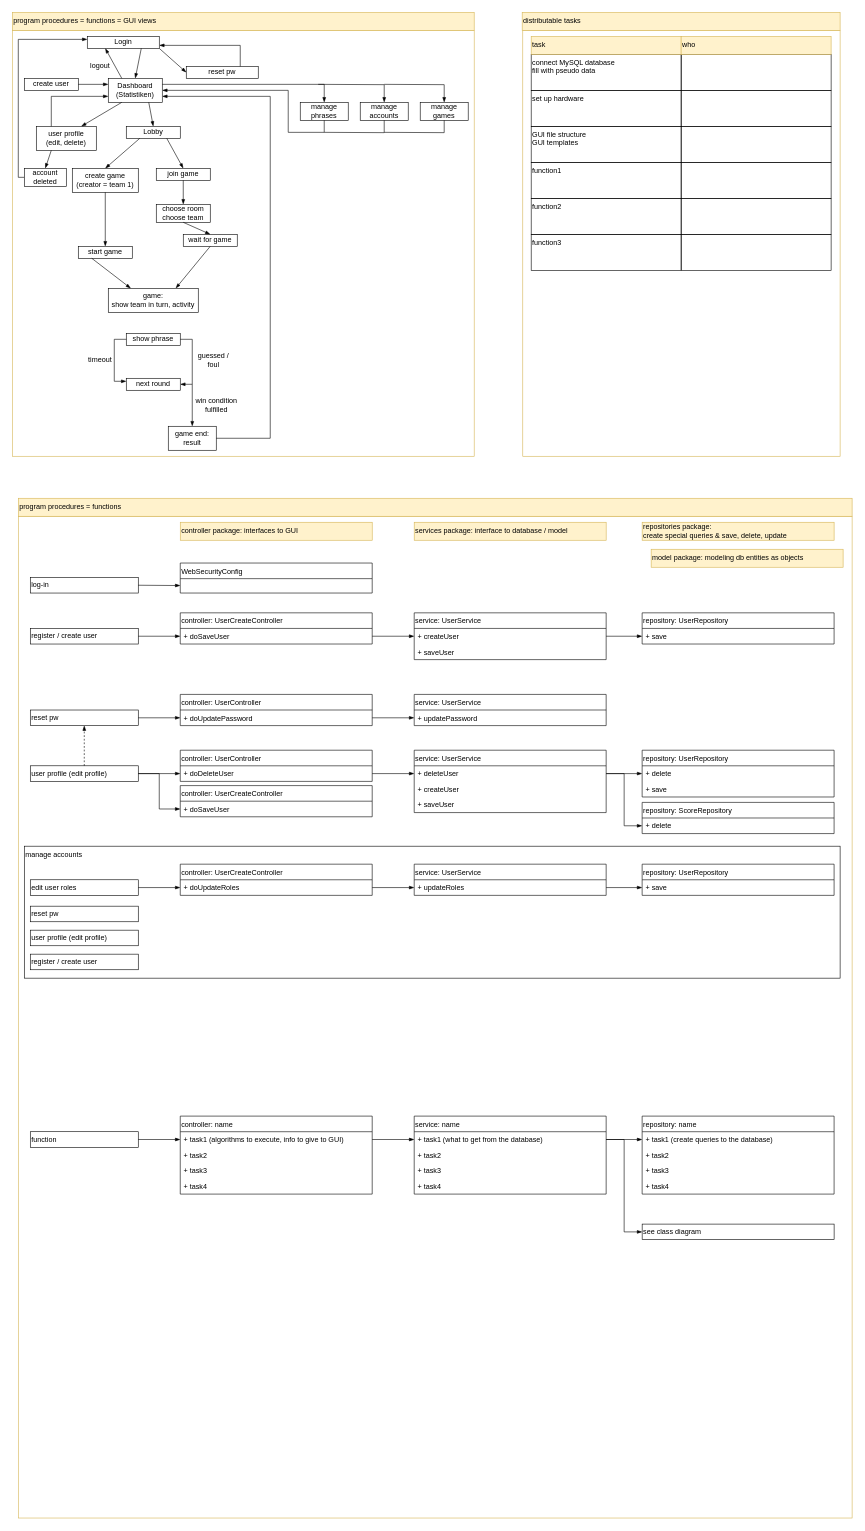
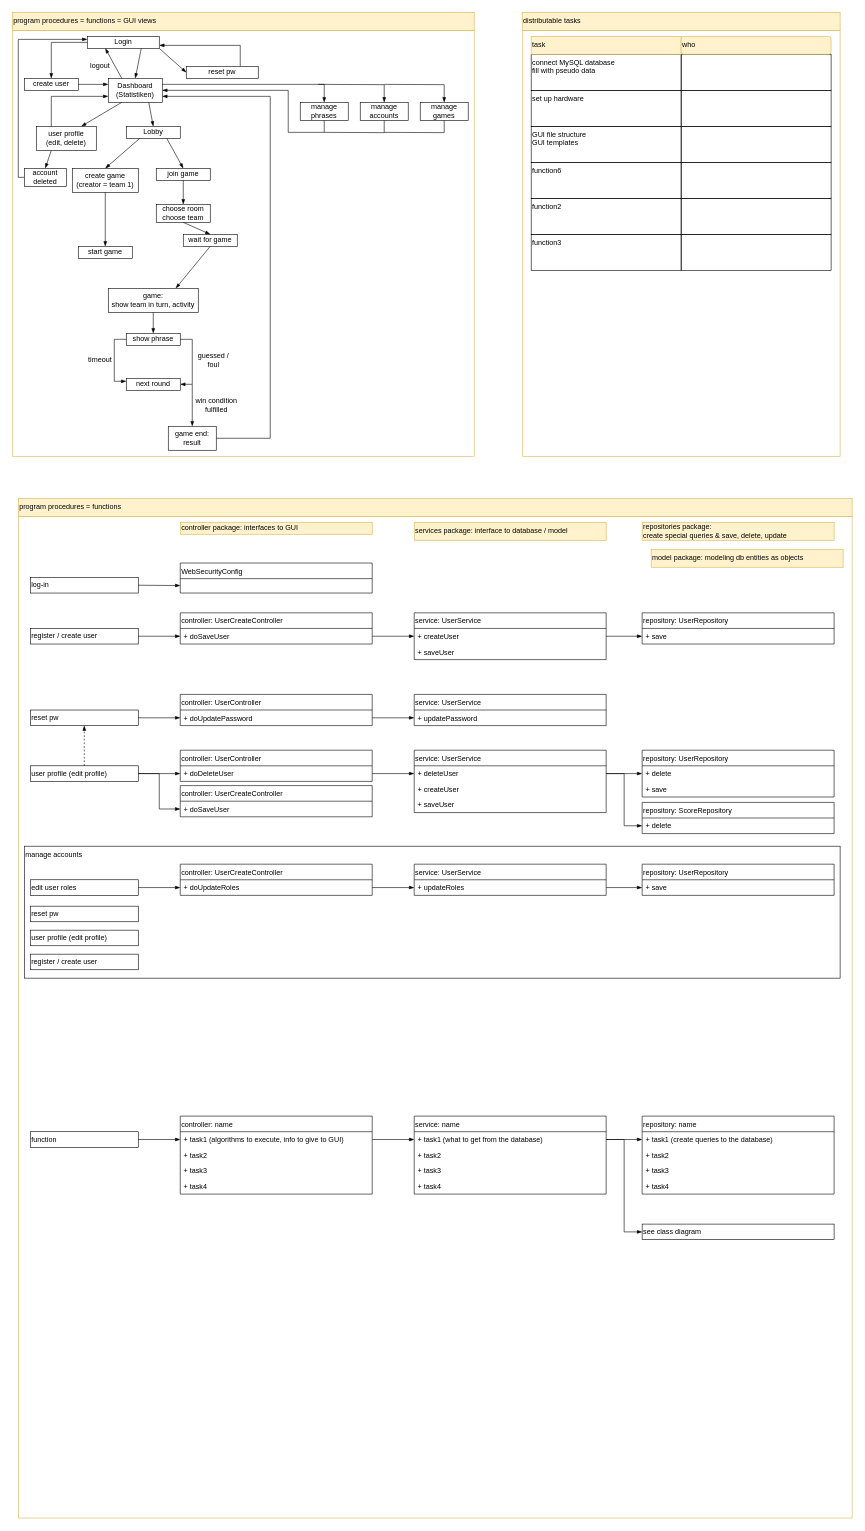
none -> (68, 42)
(756, 45) -> (756, 45)
(550, 171) -> (550, 171)
(109, 272) -> none
none -> (153, 327)
(276, 531) -> (276, 528)
